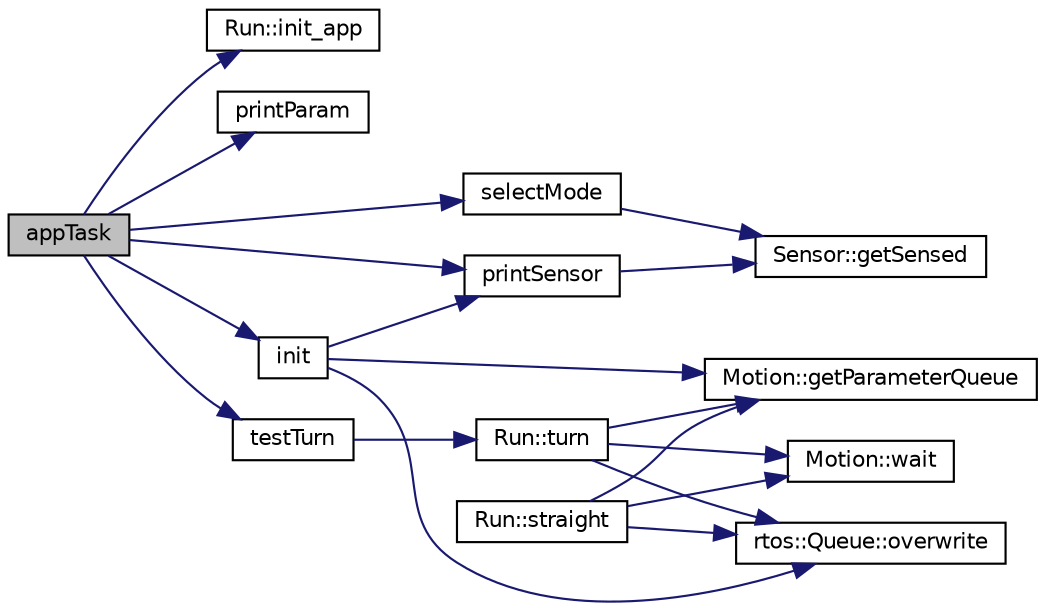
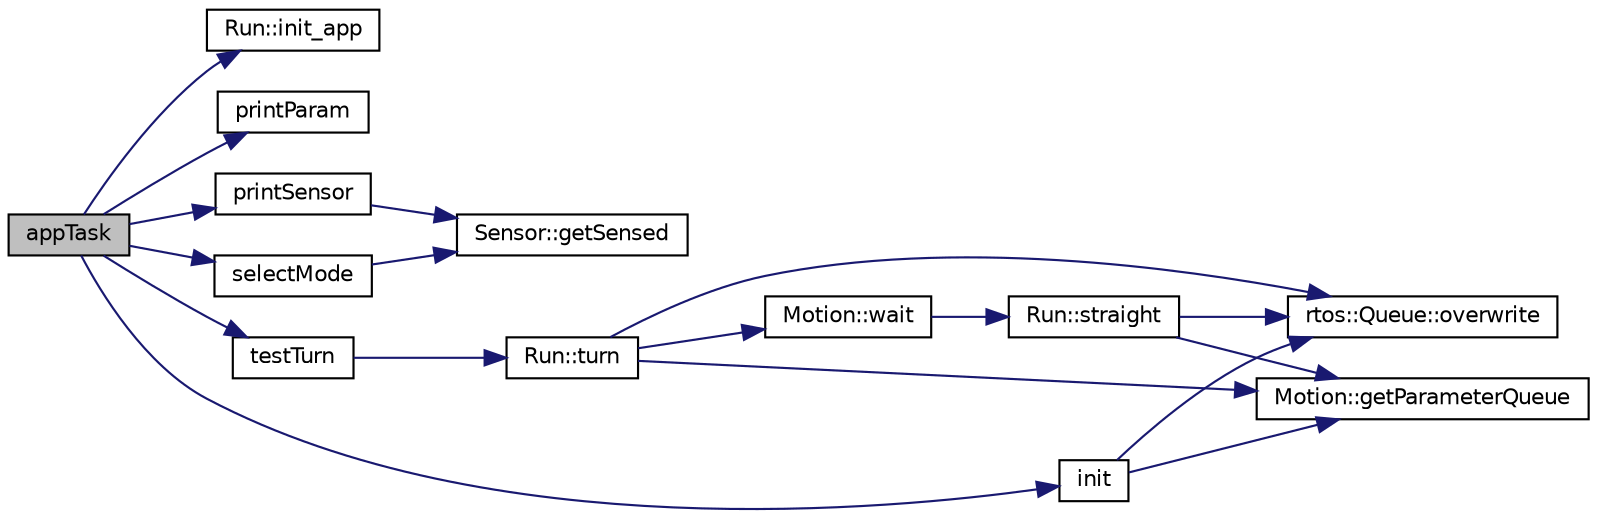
(393, 325) -> none
(714, 490) -> (959, 317)
